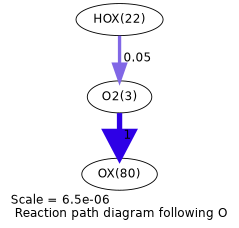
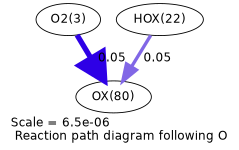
(120, 50) -> (141, 51)
(126, 136) -> (111, 58)
